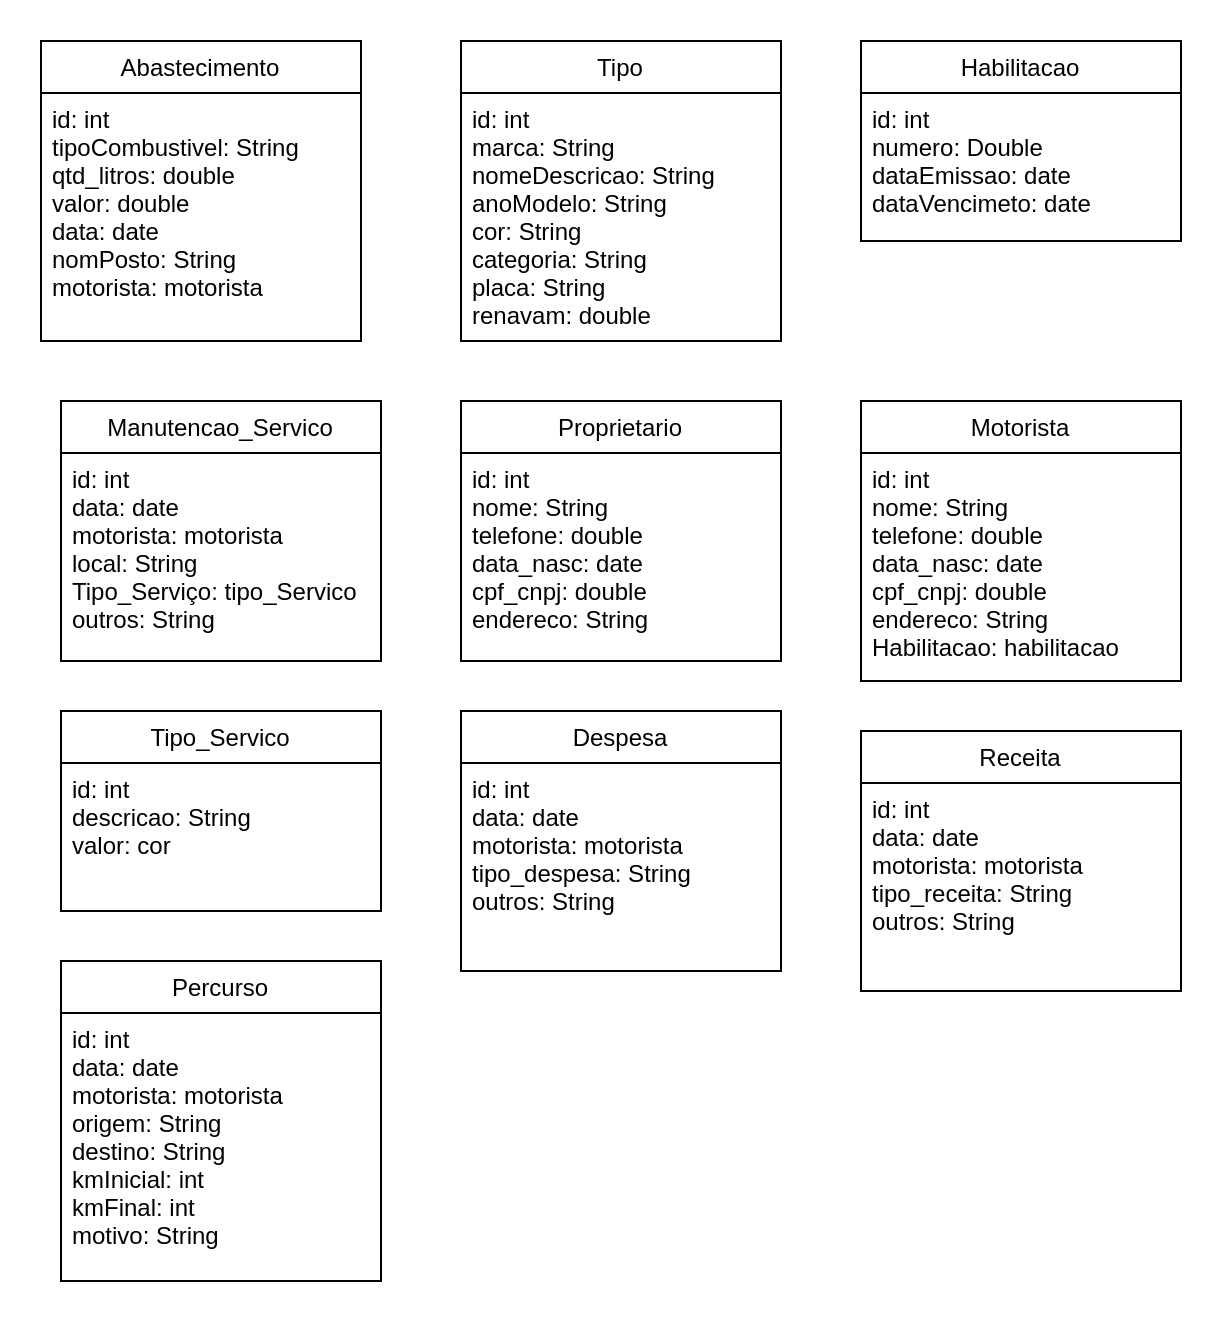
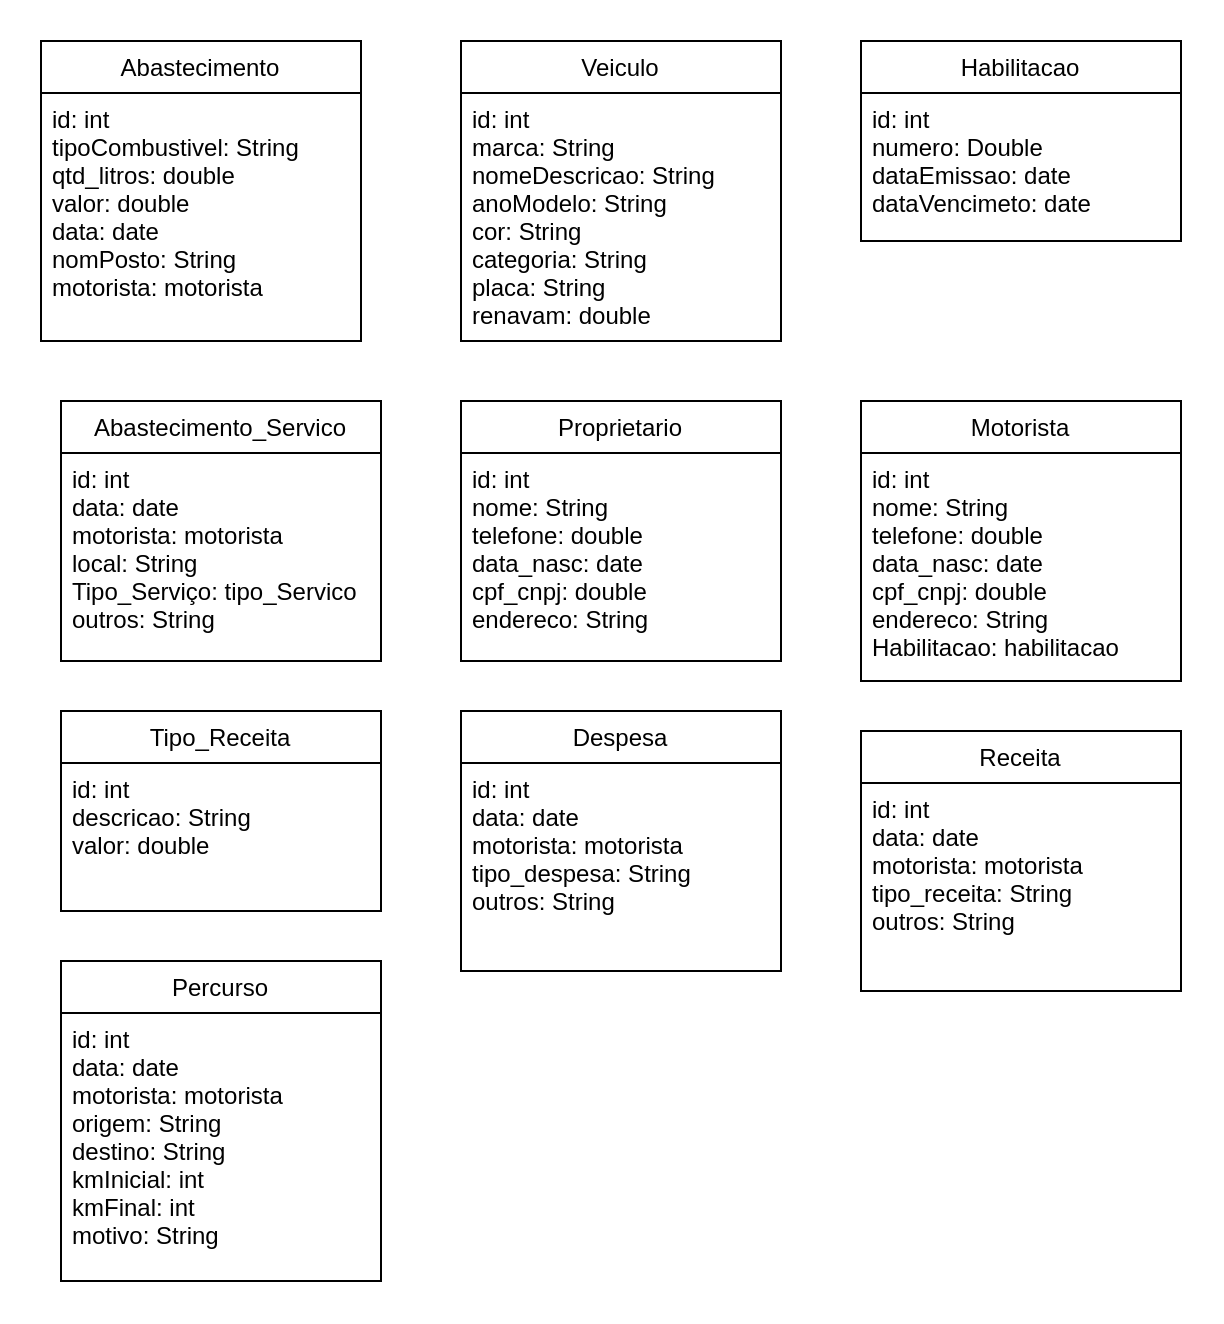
(620, 68) -> (620, 68)
(220, 428) -> (220, 428)
(220, 738) -> (220, 738)
(107, 790) -> (107, 790)
